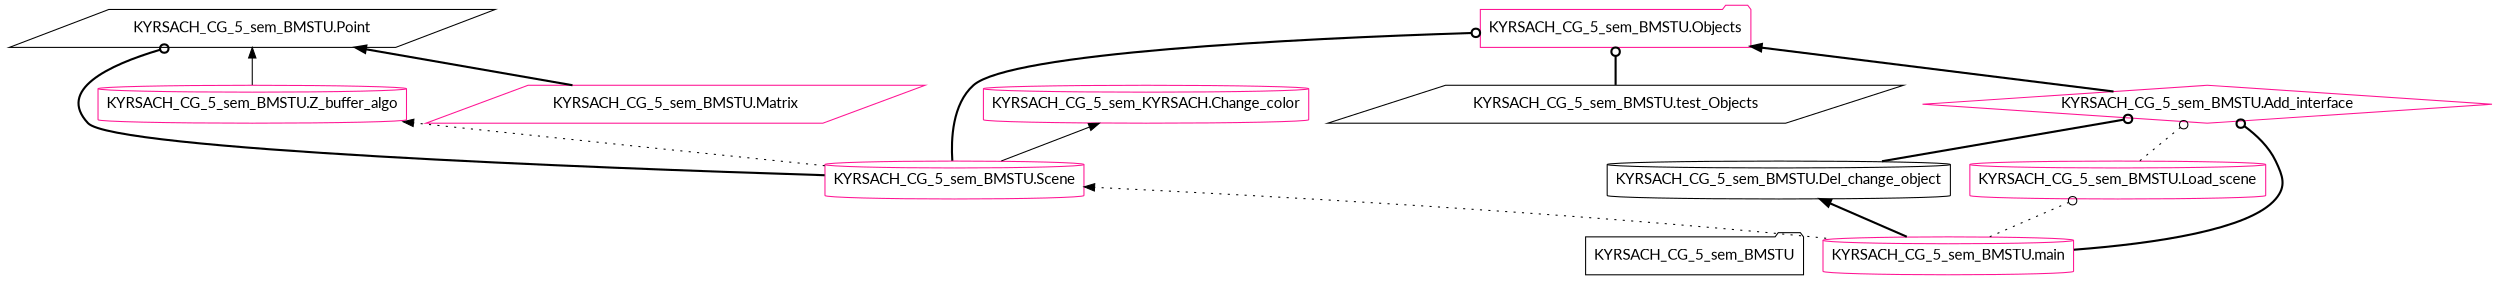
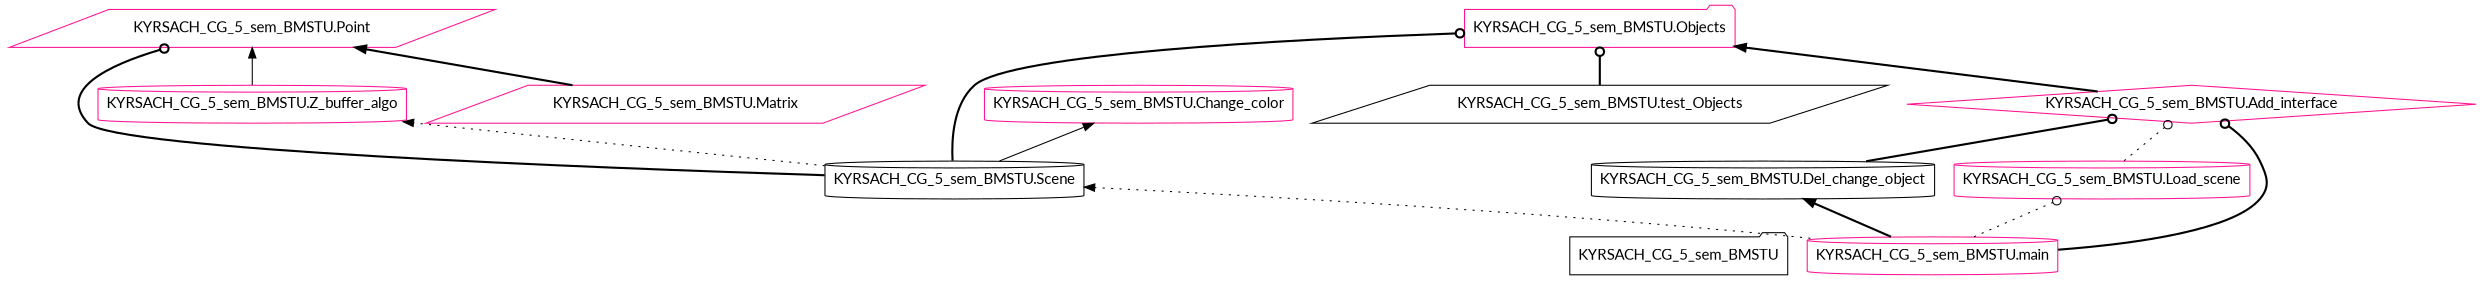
(252, 28) -> (252, 28)
(1146, 104) -> (1139, 104)
(954, 180) -> (954, 180)
